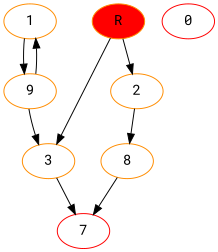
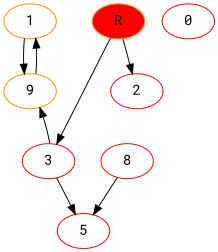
(137, 91) -> (137, 91)
(133, 121) -> none
(32, 122) -> (47, 130)
(49, 161) -> (49, 161)
(127, 161) -> (127, 161)
(83, 231) -> (83, 231)
